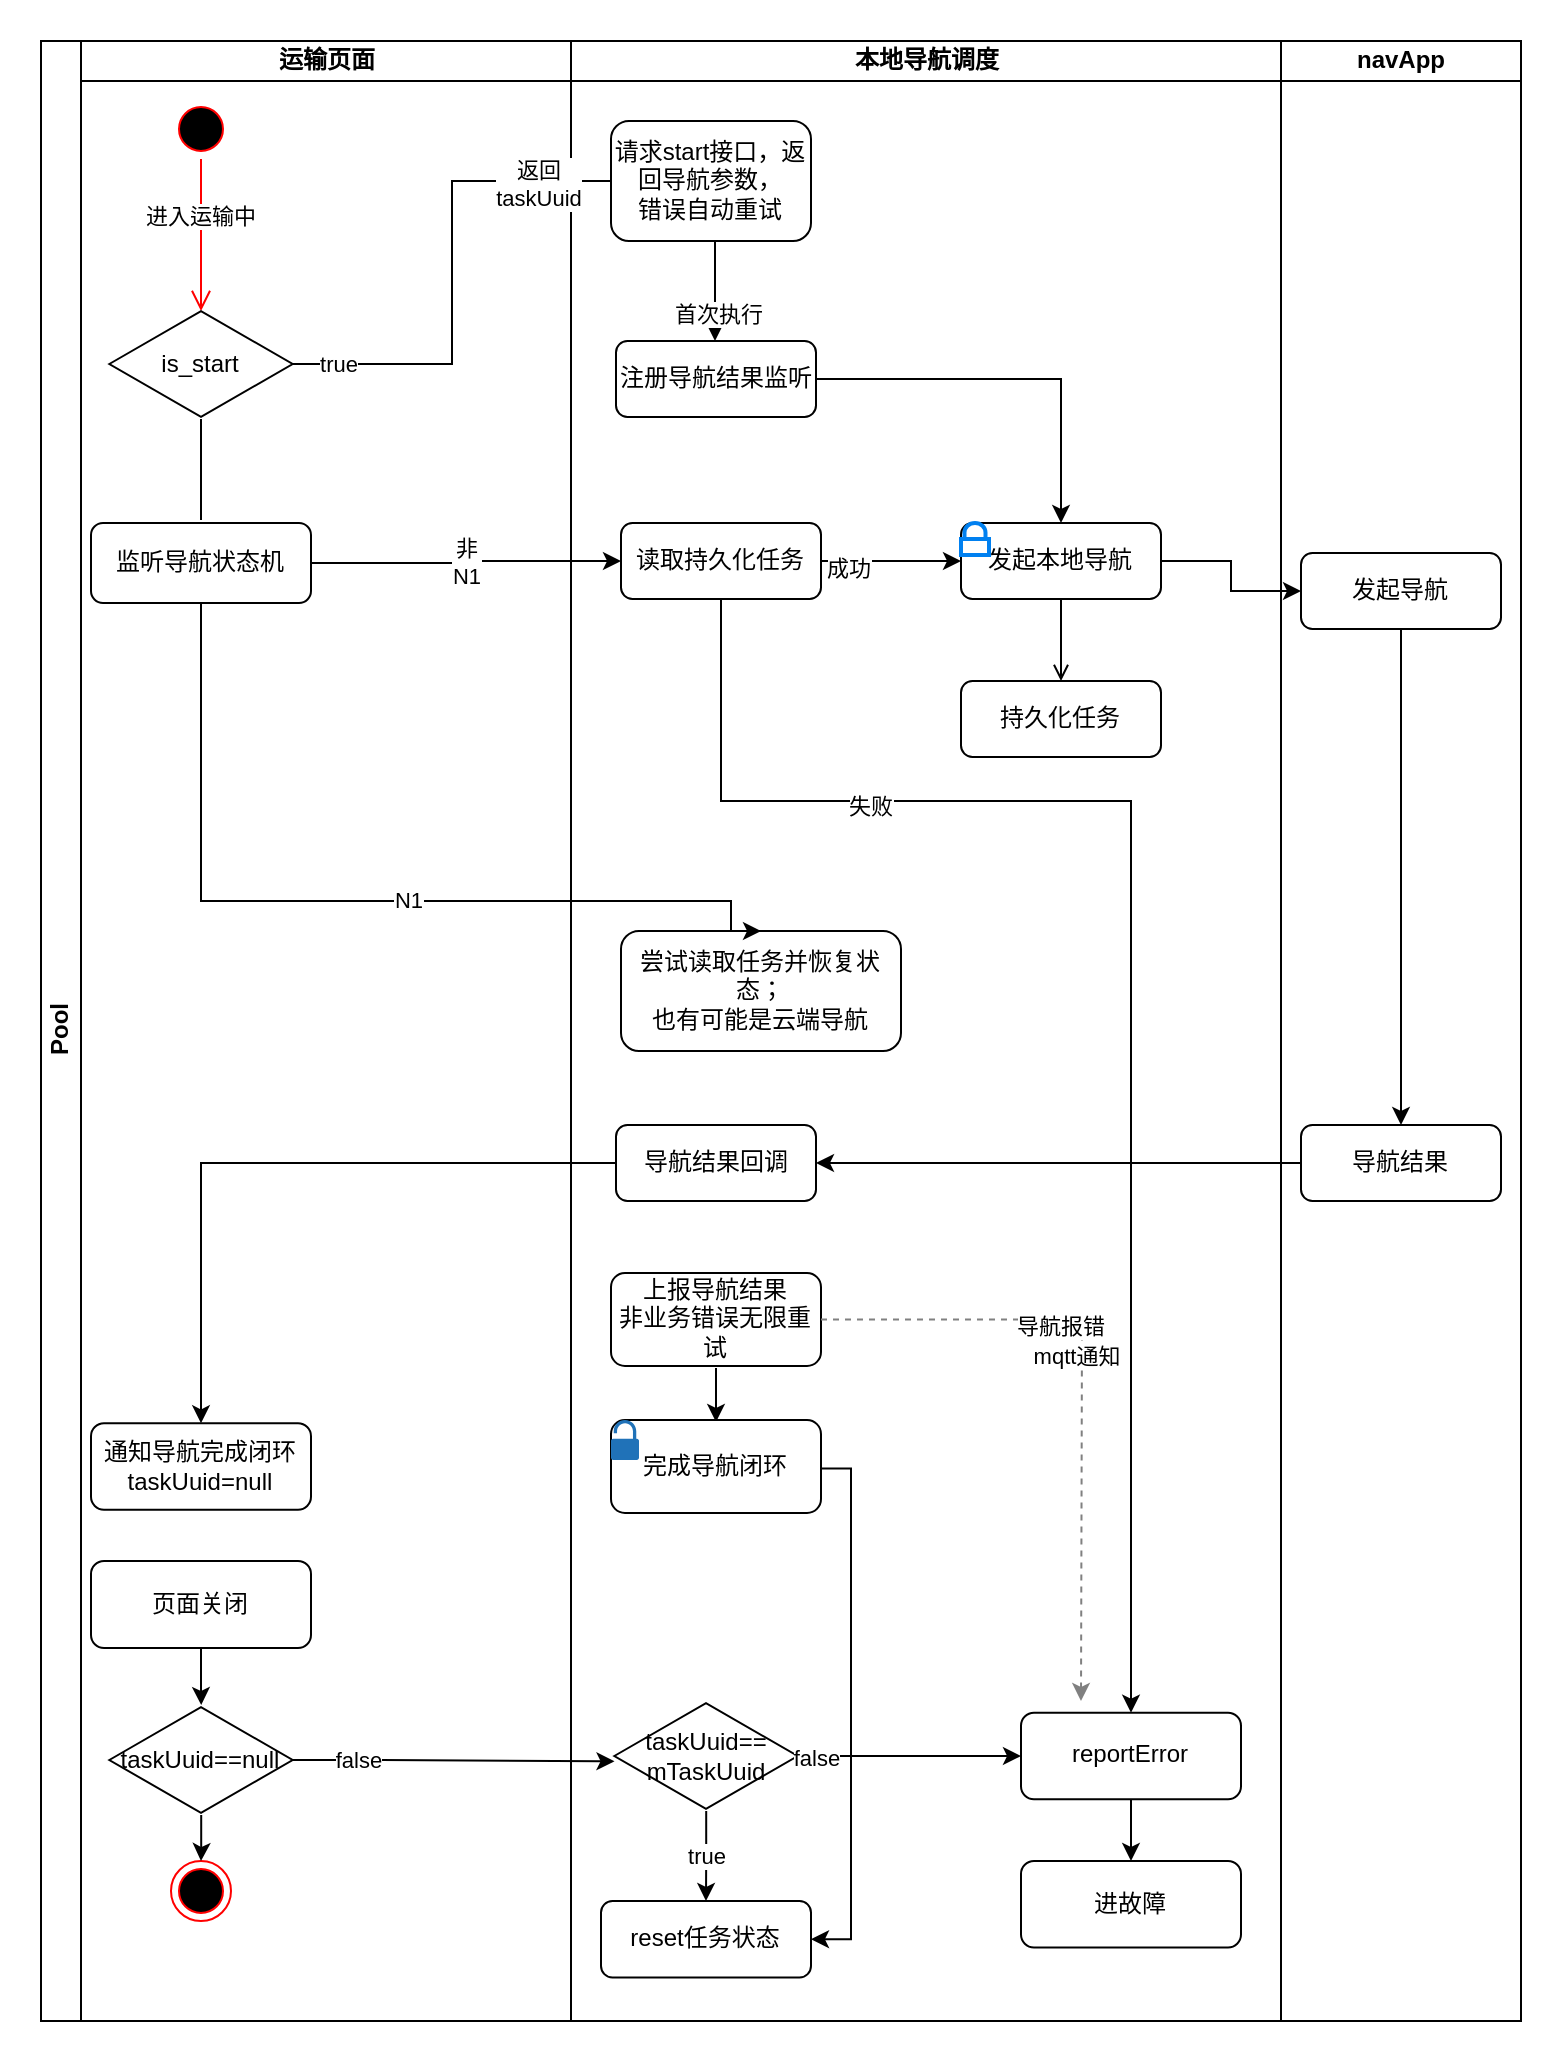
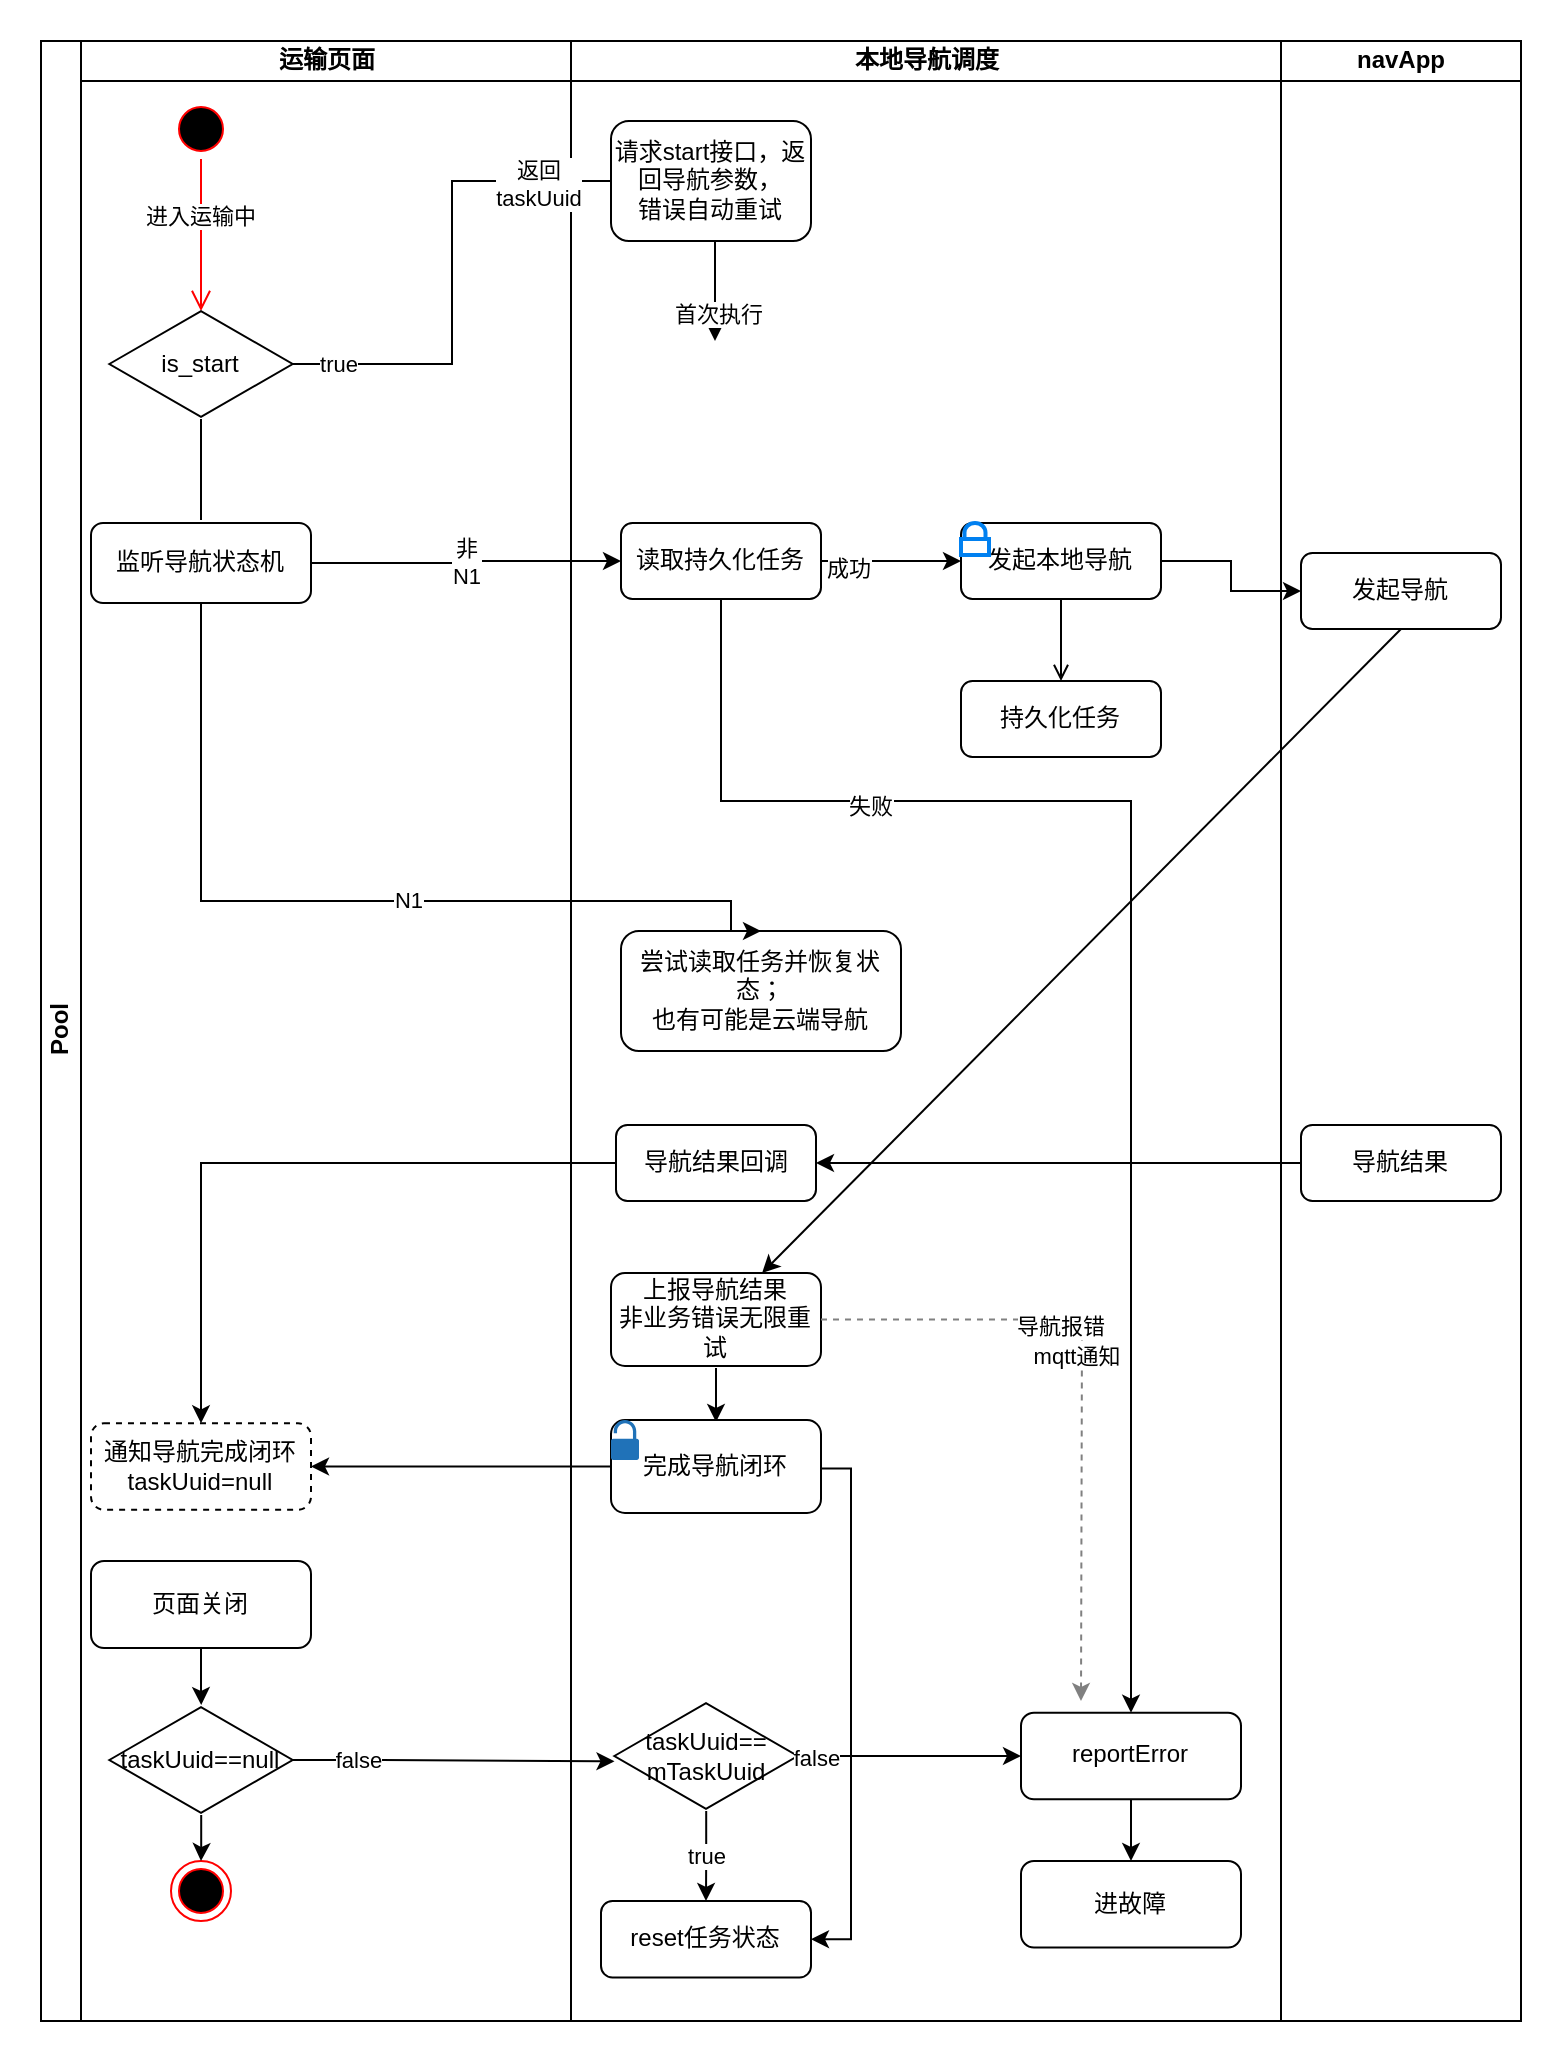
(716, 379) -> none
(1004, 379) -> none
(1401, 870) -> (1002, 1031)
(201, 1467) -> (201, 1467)
none -> (446, 1467)
